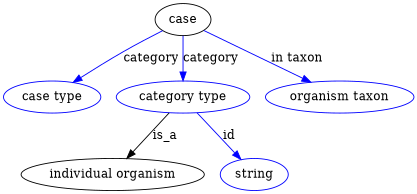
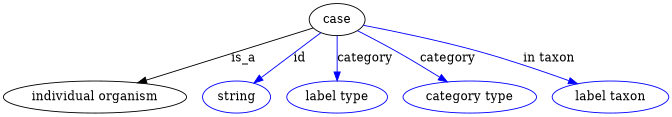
(52, 97) -> (337, 97)
(340, 97) -> (610, 97)
(151, 132) -> (230, 54)
(216, 133) -> (291, 55)
